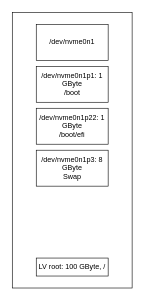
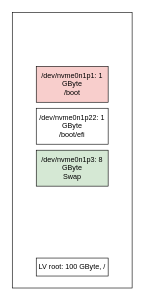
(72, 42) -> none
(72, 84) -> (72, 84)
(72, 168) -> (72, 168)
